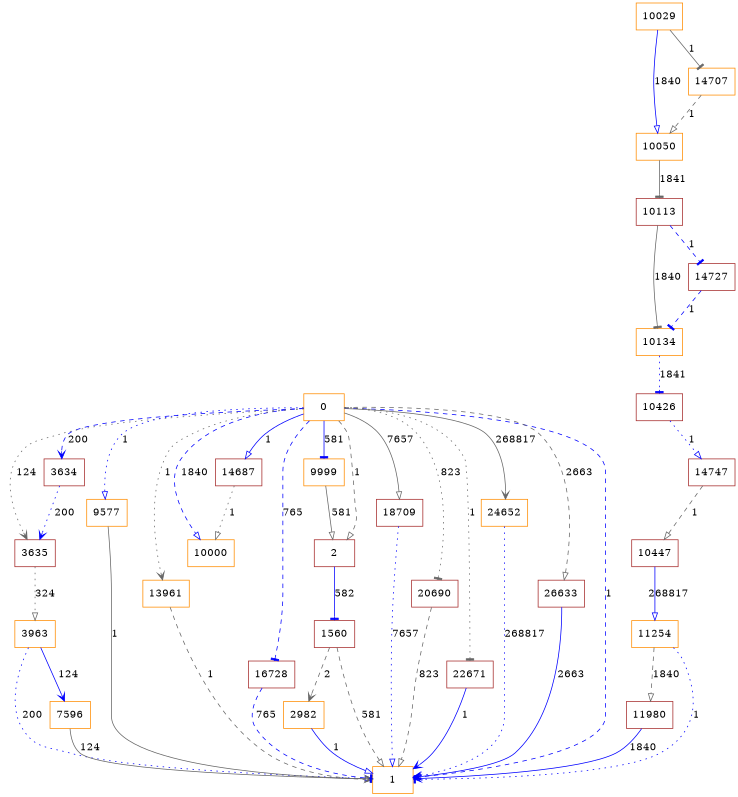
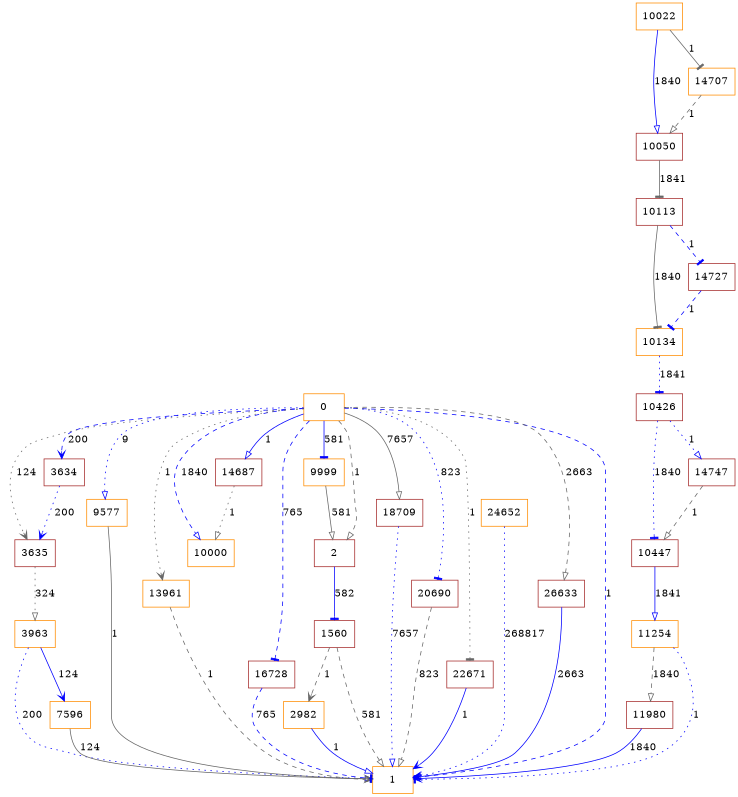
(659, 16) -> (659, 16)
(659, 147) -> (659, 147)
(448, 419) -> none
(126, 440) -> (126, 440)
(434, 464) -> (434, 464)
none -> (654, 478)
(669, 594) -> (669, 594)
(328, 674) -> (328, 674)
